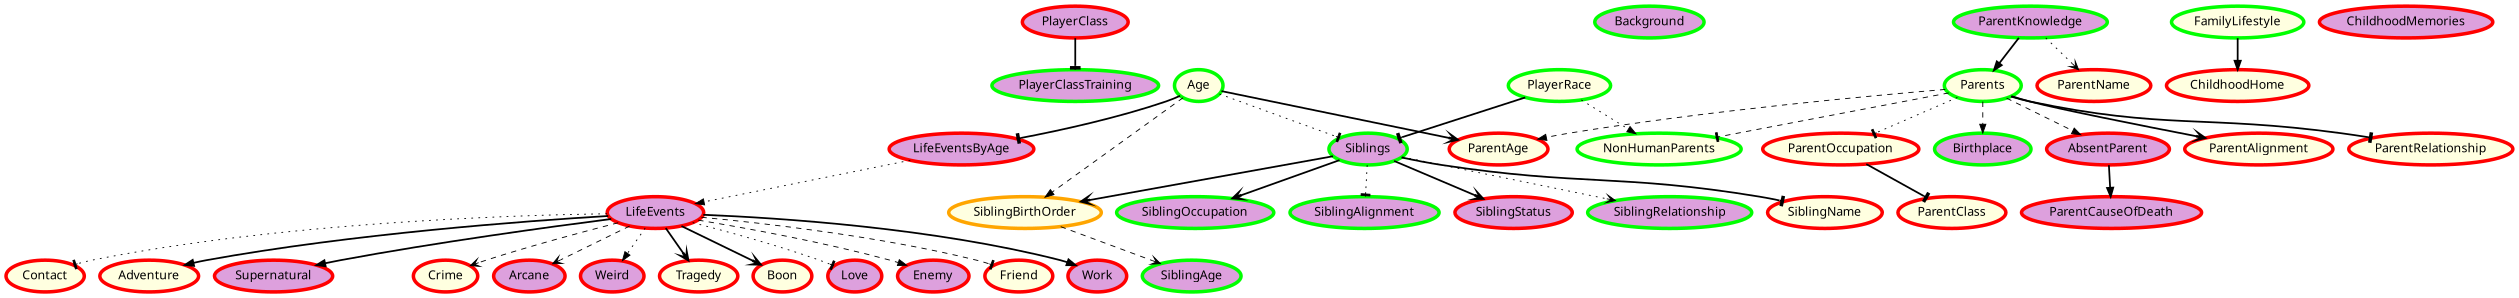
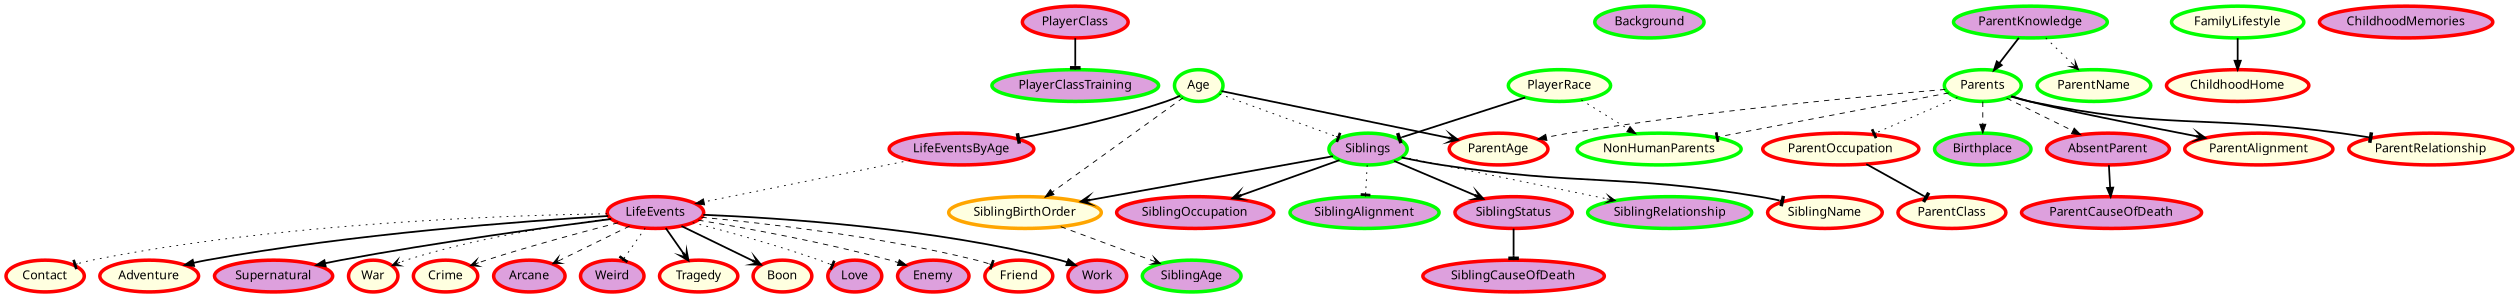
(2094, 86) -> (2094, 86)
(1195, 213) -> (1195, 213)
(635, 242) -> (635, 242)
none -> (373, 276)
none -> (1514, 276)
